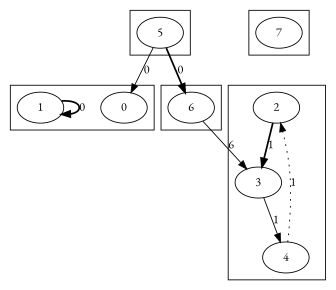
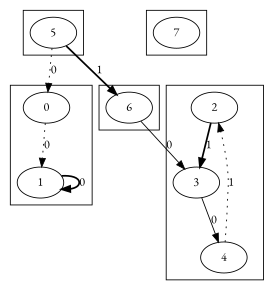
(144, 66) -> (50, 66)
(180, 70) -> (99, 70)
none -> (44, 141)
(231, 145) -> (169, 145)
(276, 220) -> (214, 220)
